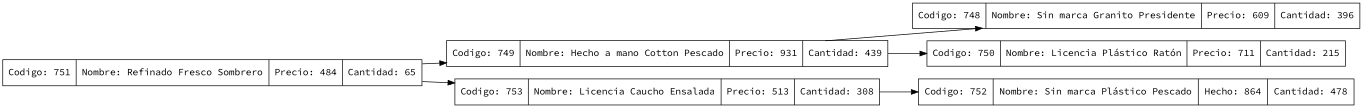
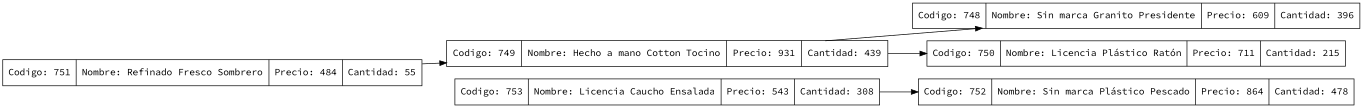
(625, 53) -> (624, 53)
(382, 72) -> (382, 72)
(435, 82) -> none
(758, 92) -> (758, 92)
(1233, 92) -> (1232, 92)
